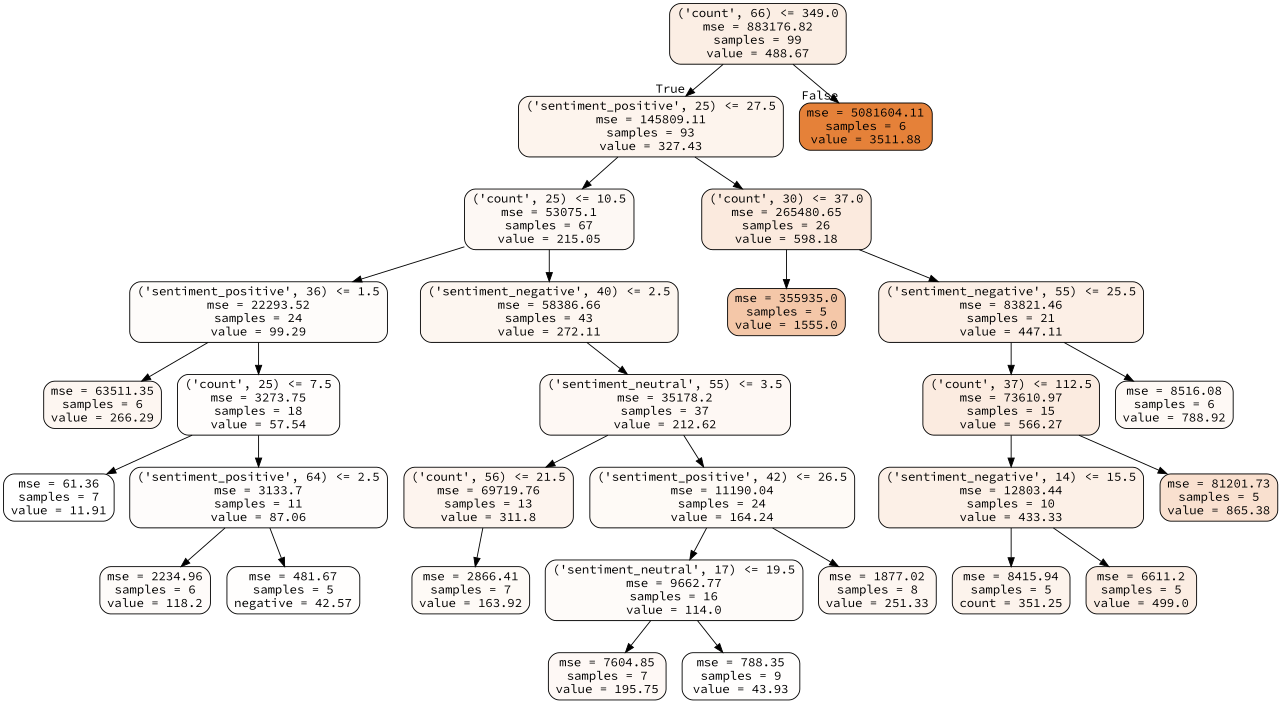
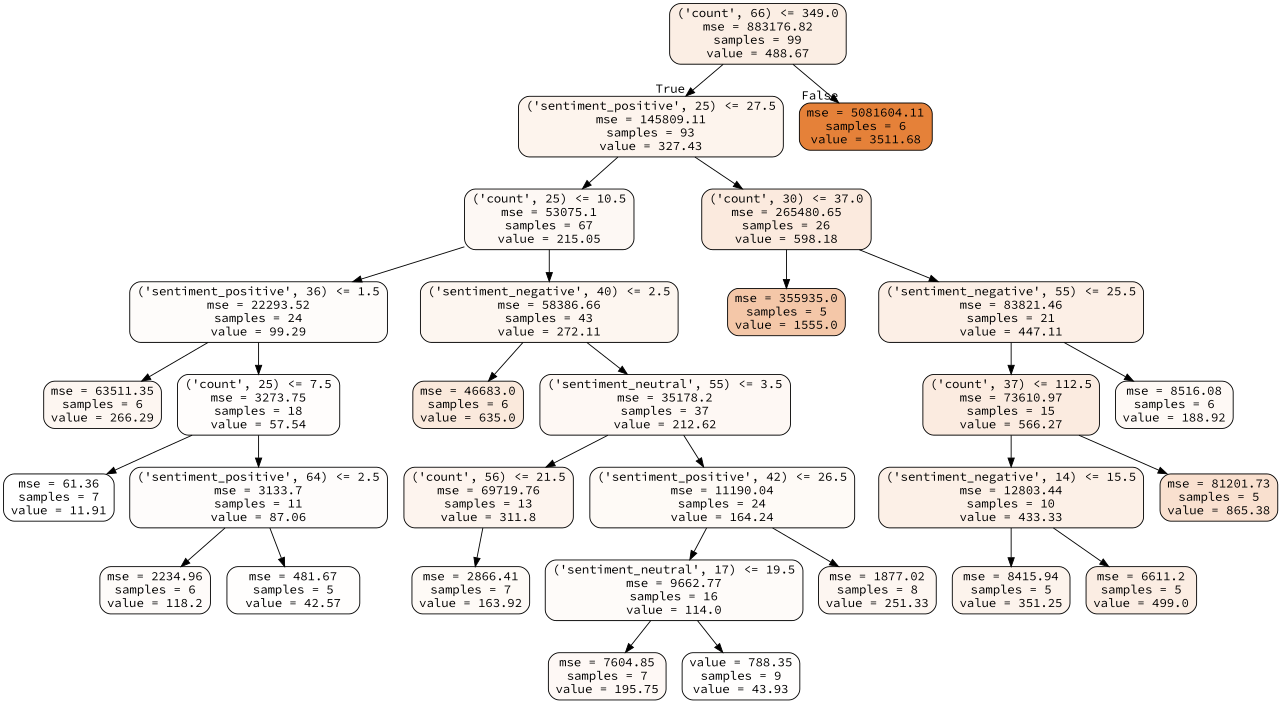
(866, 127) -> (866, 127)
none -> (468, 405)
(1174, 405) -> (1174, 405)
(293, 590) -> (293, 590)
(1011, 590) -> (1011, 590)
(741, 676) -> (741, 676)
